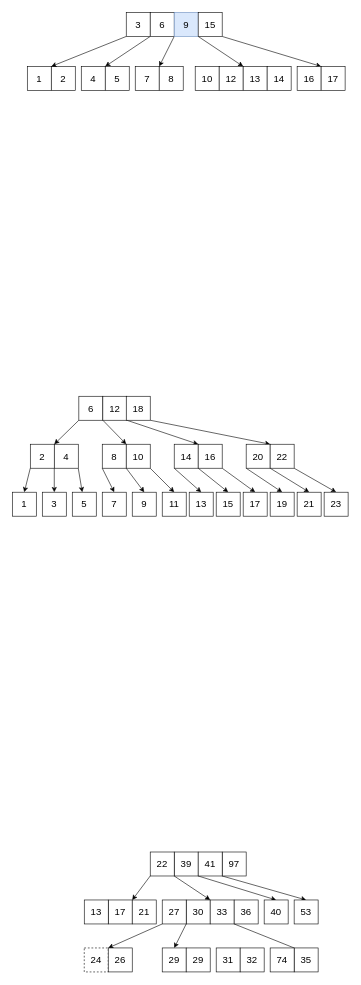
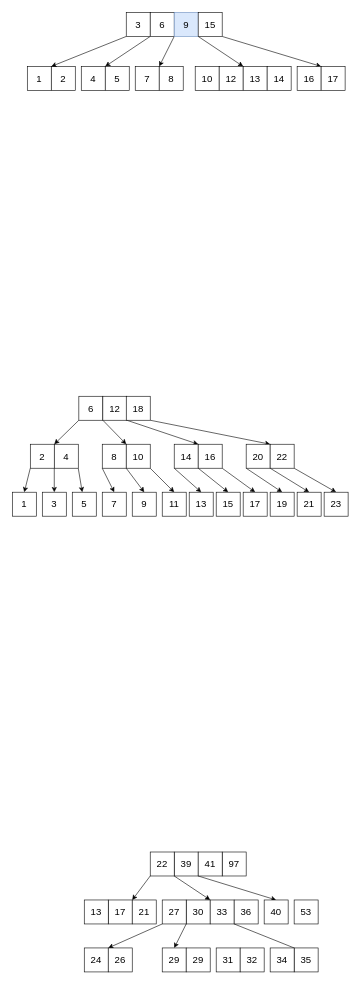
(264, 888) -> none
(96, 960) -> (96, 960)
(282, 960) -> (282, 960)
